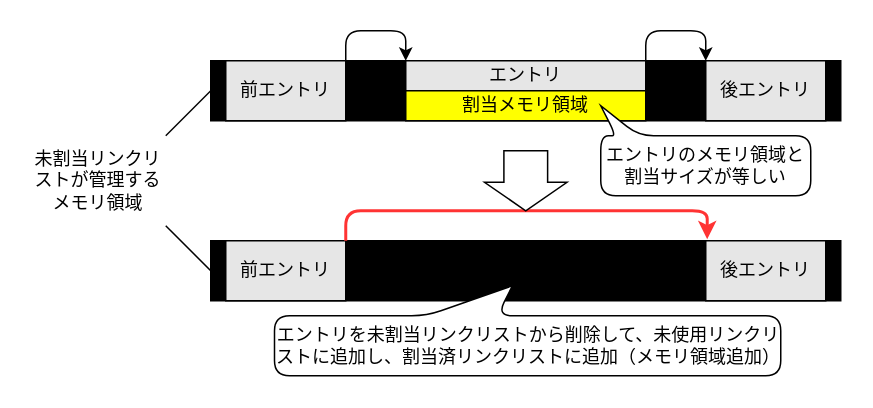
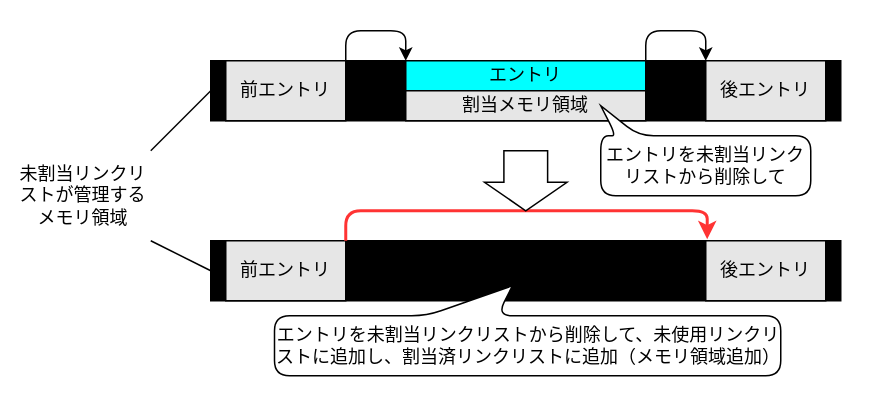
(526, 76) -> (526, 76)
(526, 106) -> (526, 106)
(706, 166) -> (706, 166)
(98, 181) -> (83, 196)
